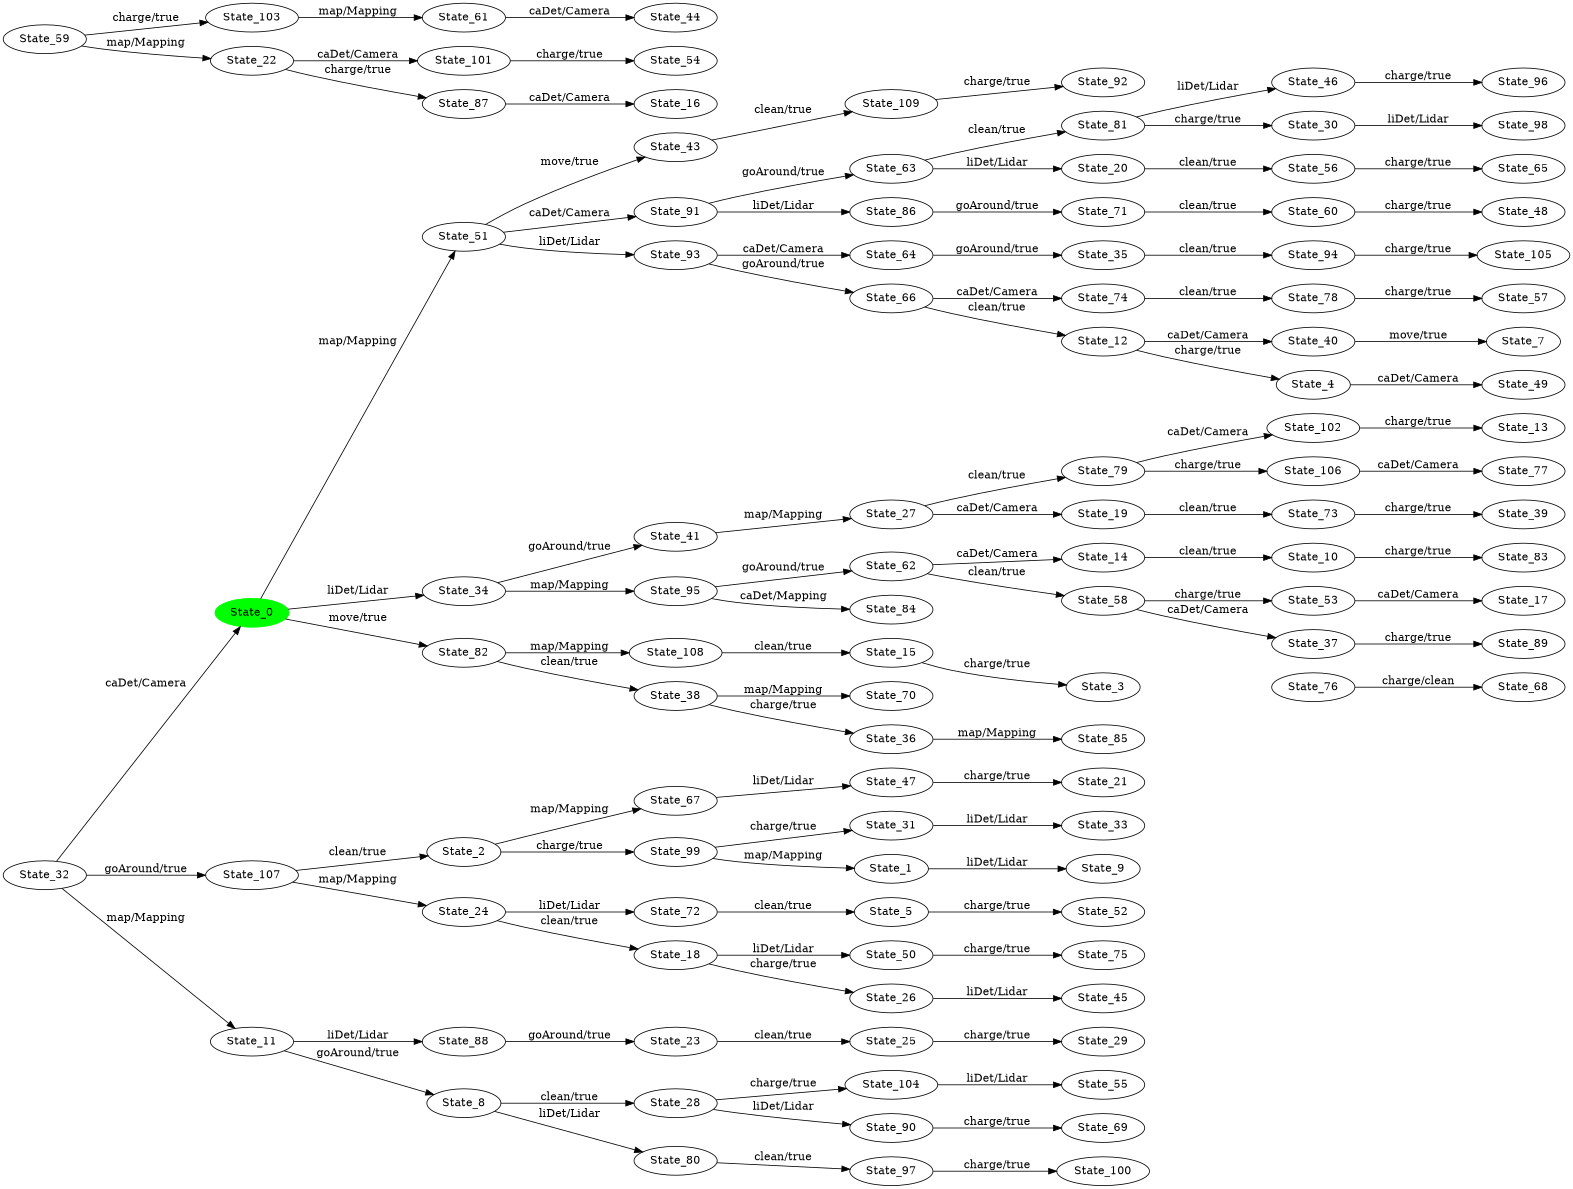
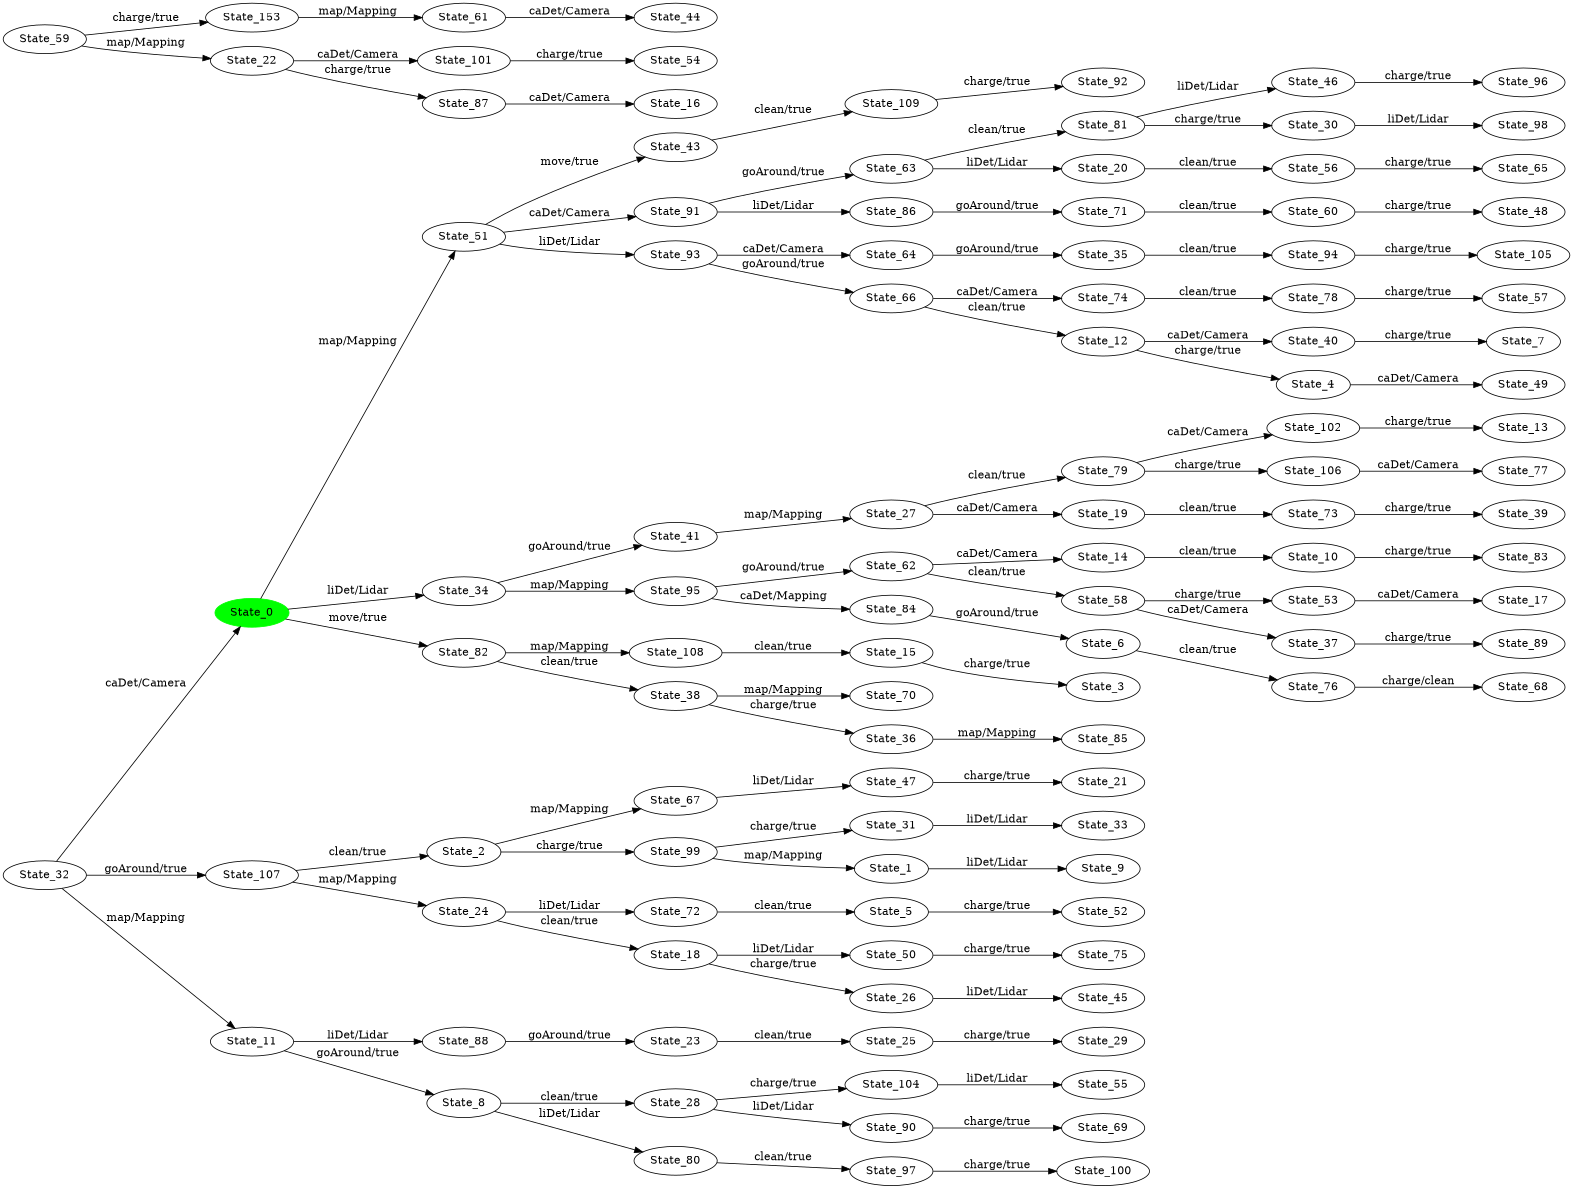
(252, 18) -> (252, 18)
(1418, 336) -> (1418, 336)
none -> (1103, 644)
